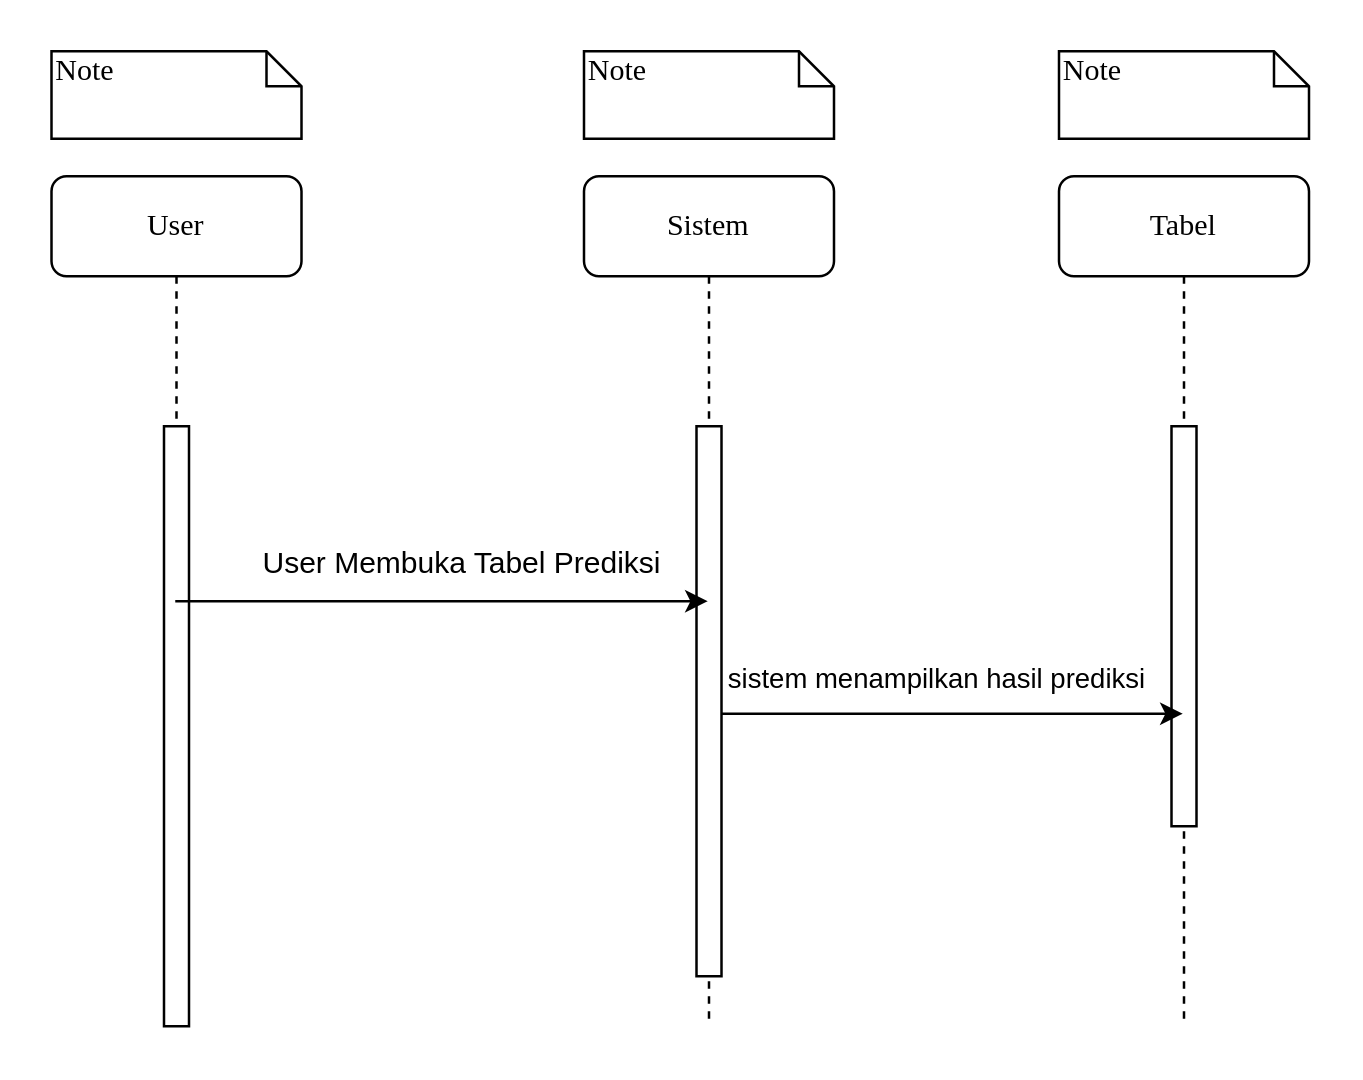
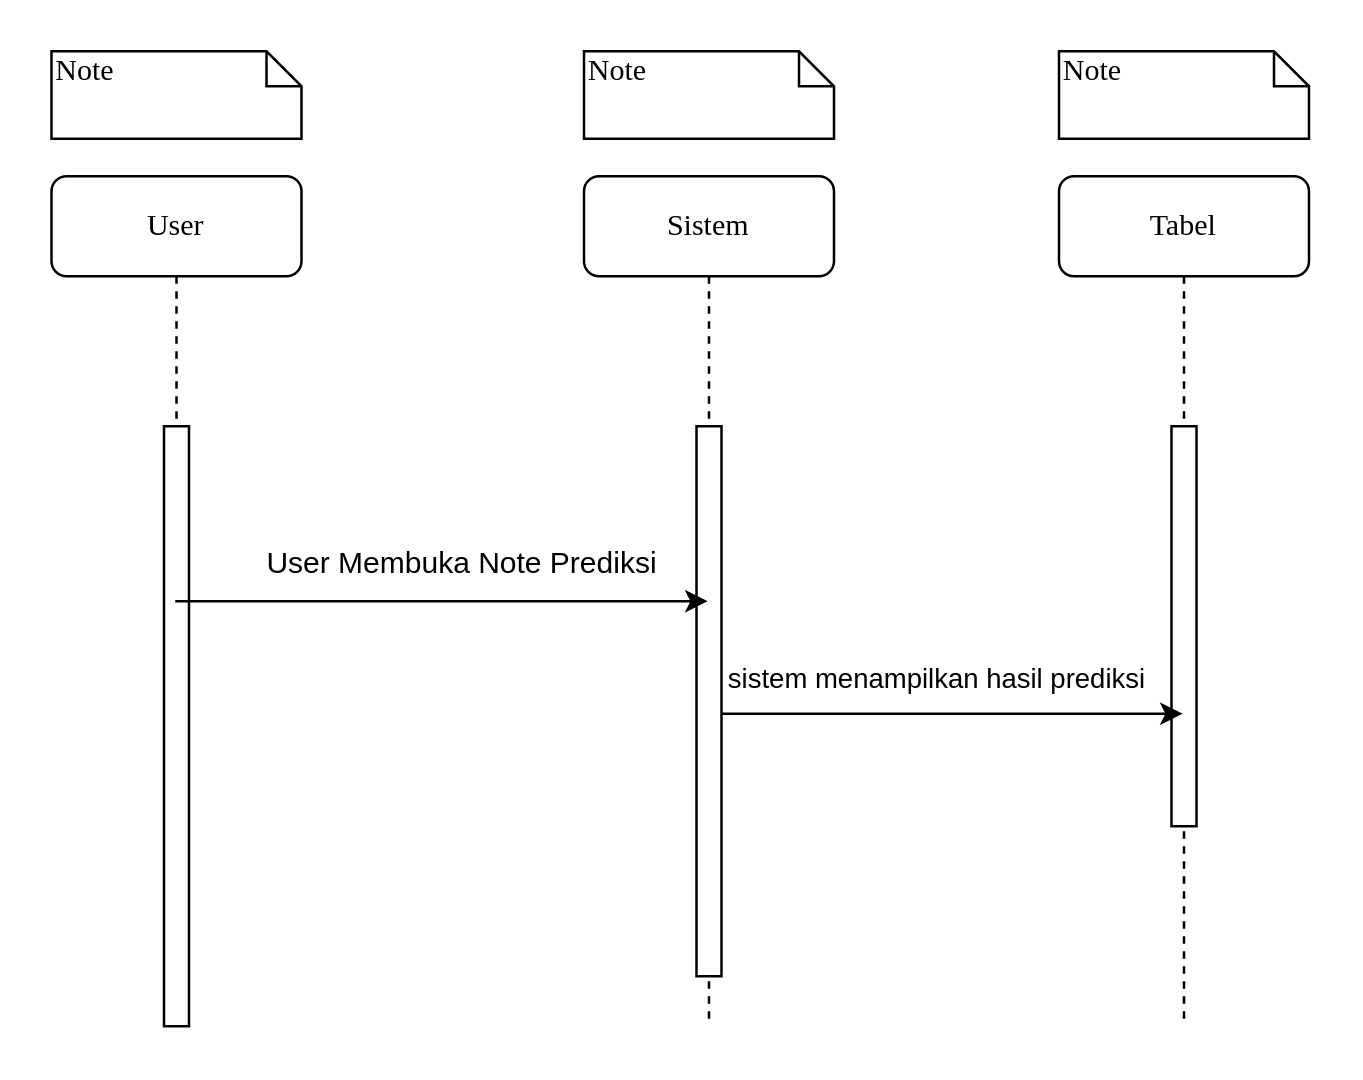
(463, 564) -> (463, 564)
